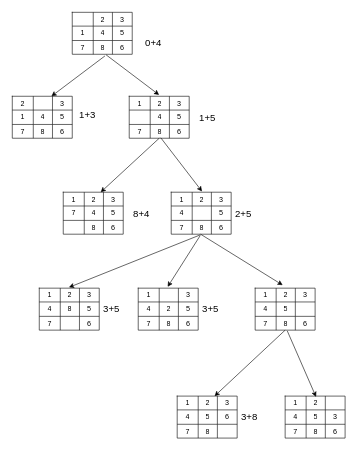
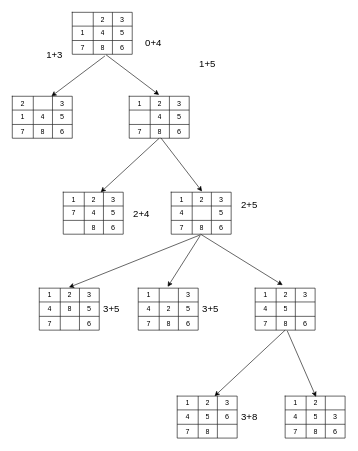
(87, 114) -> (54, 54)
(207, 117) -> (207, 63)
(142, 213) -> (142, 213)
(243, 213) -> (249, 204)
